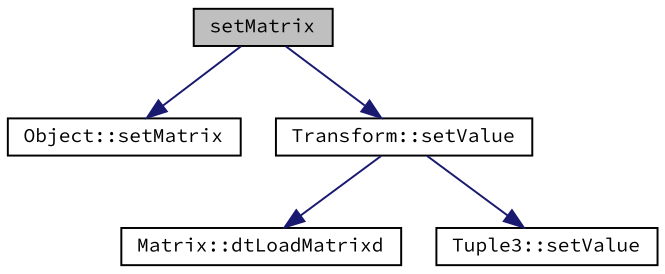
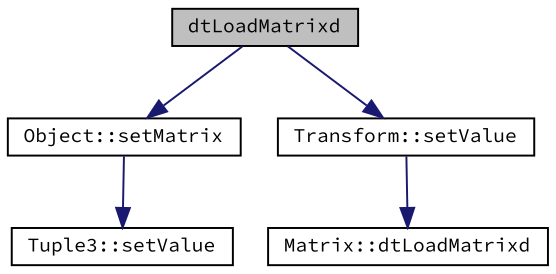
(263, 27) -> (265, 27)
(467, 186) -> (123, 182)
